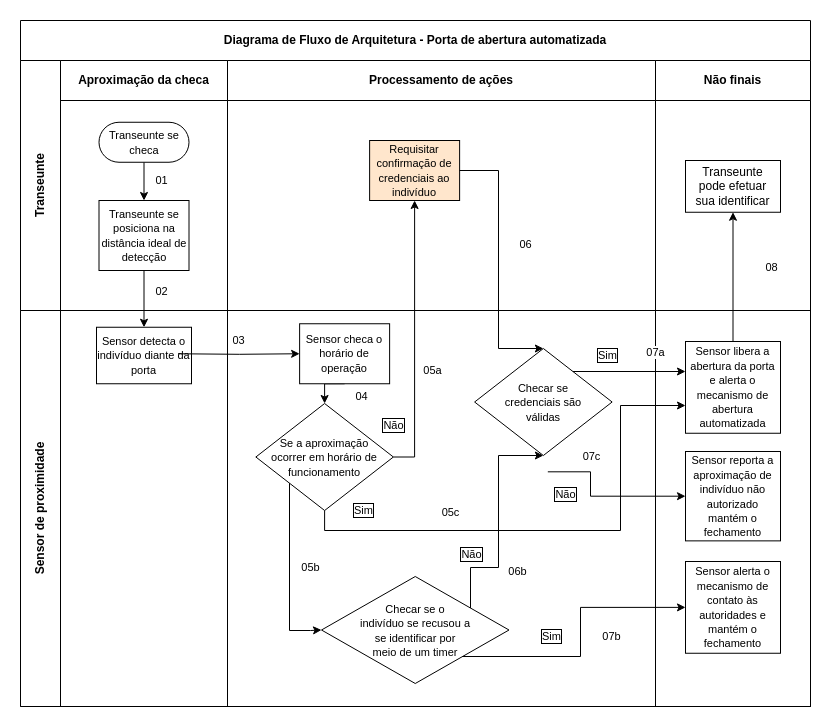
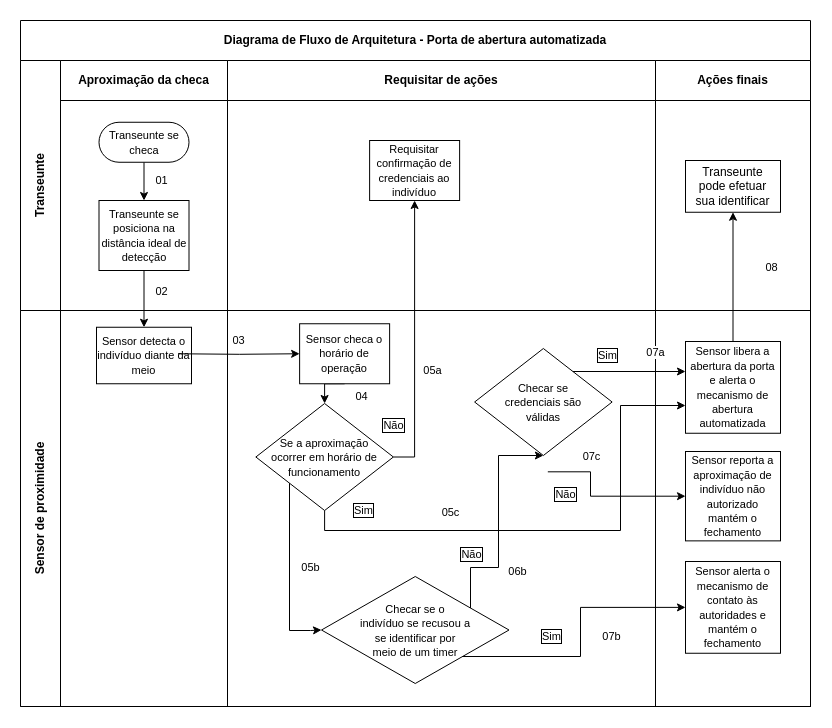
(442, 81) -> (442, 81)
(733, 81) -> (733, 81)
(415, 171) -> (415, 171)
(499, 260) -> none
(144, 356) -> (144, 356)
